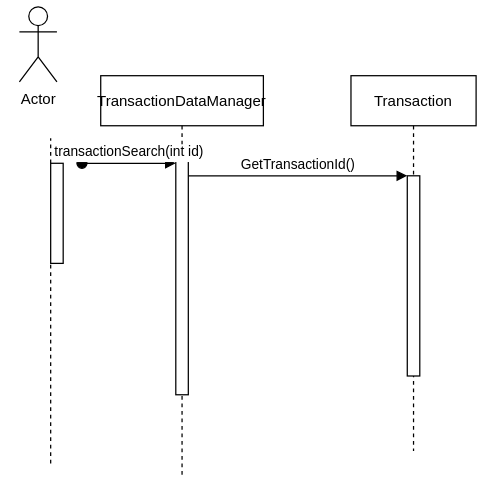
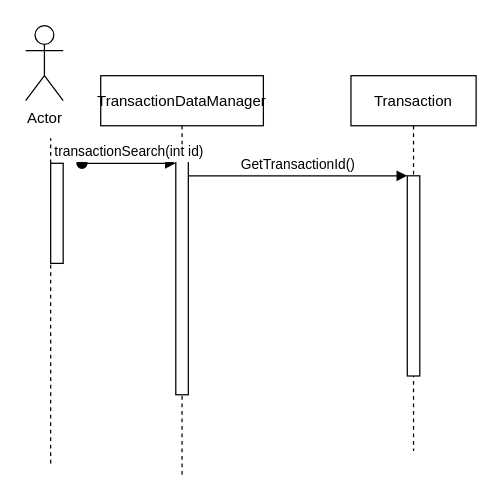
(38, 44) -> (44, 63)
